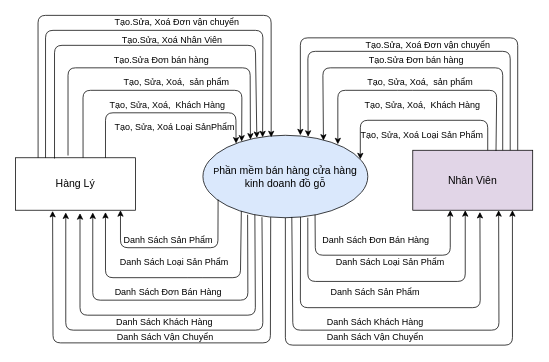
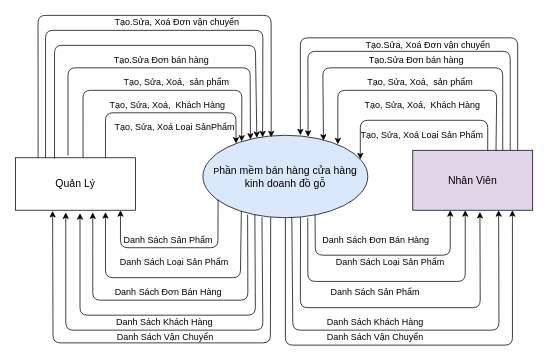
(172, 45) -> none
(75, 184) -> (75, 184)
